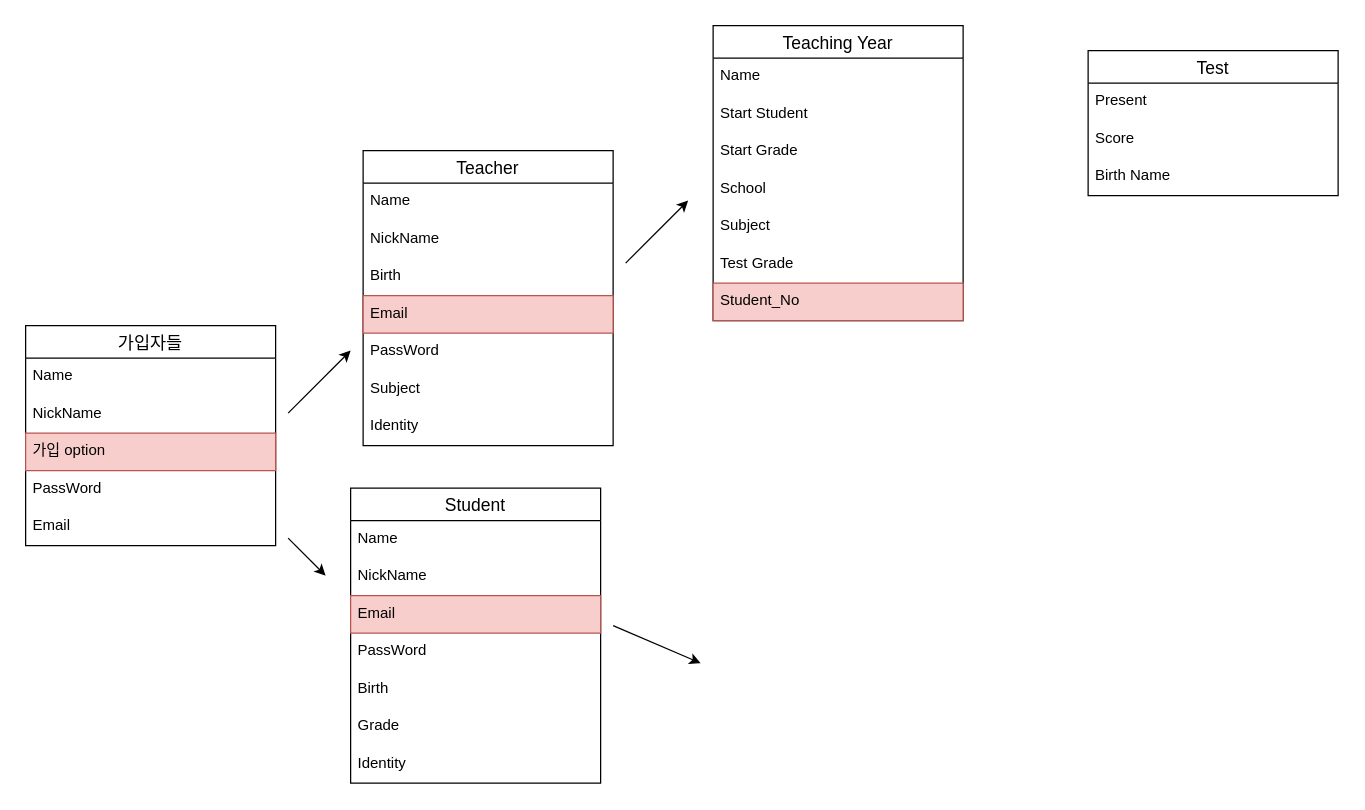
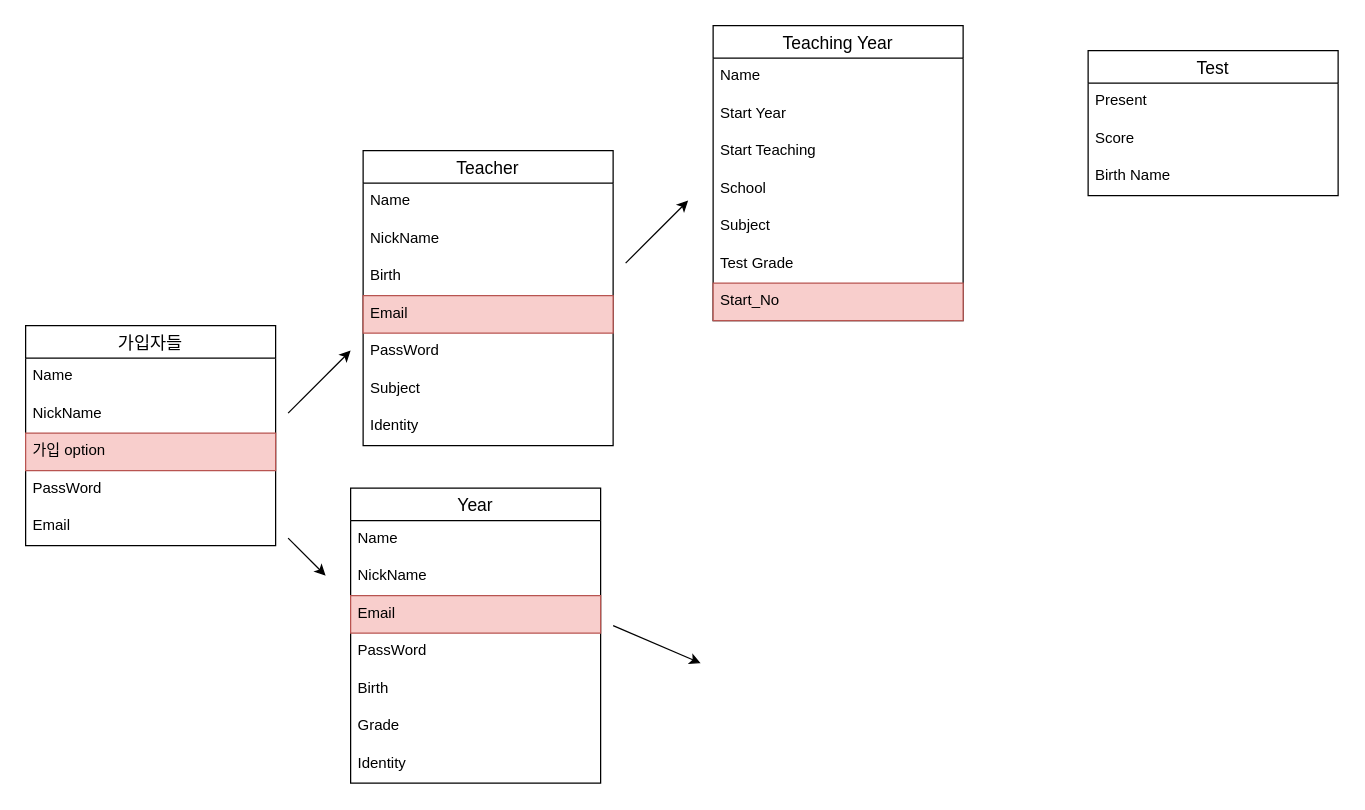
(773, 113) -> (760, 113)
(764, 150) -> (775, 150)
(762, 300) -> (754, 300)
(475, 505) -> (475, 505)
